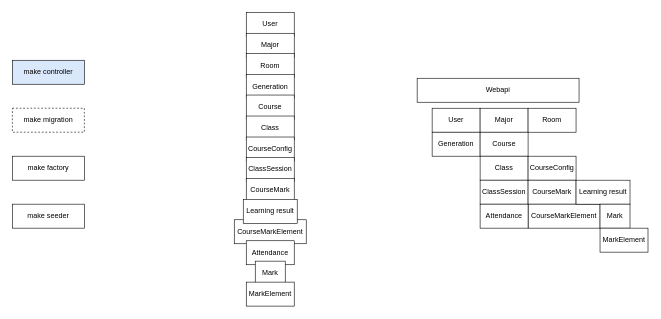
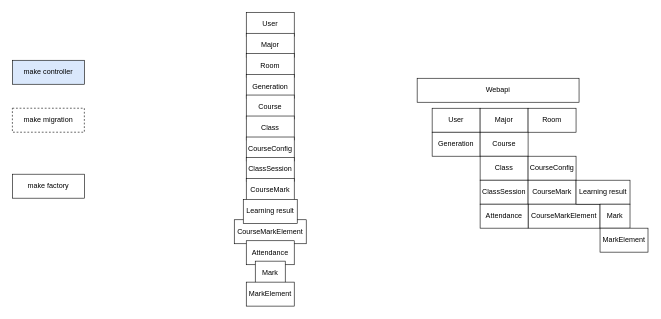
(48, 168) -> (48, 186)
(48, 216) -> none
